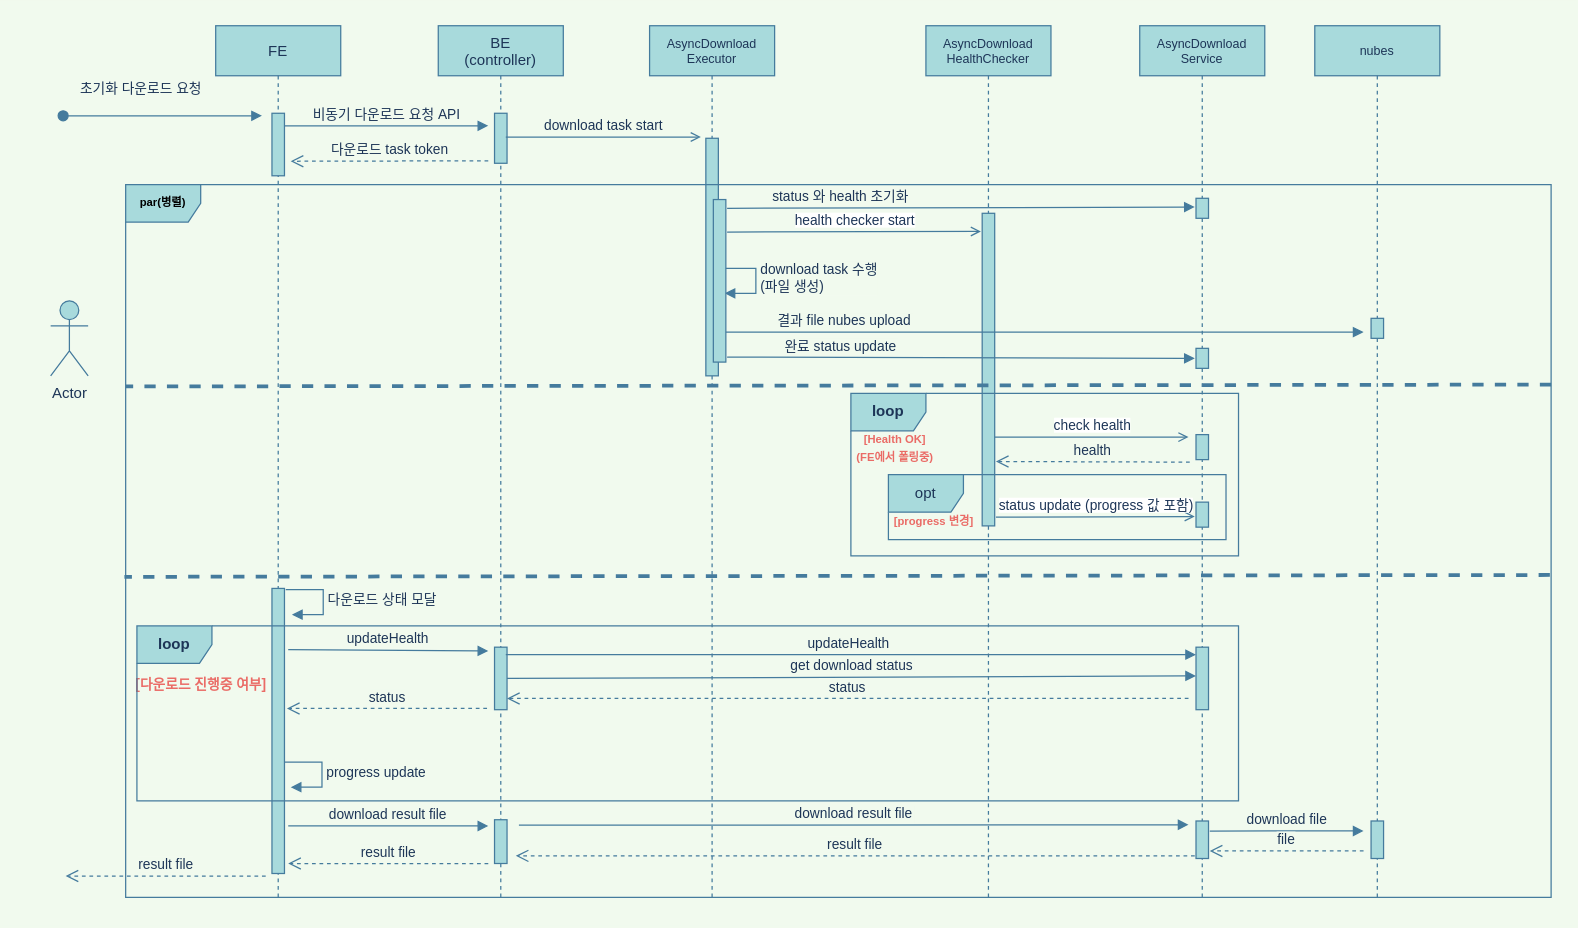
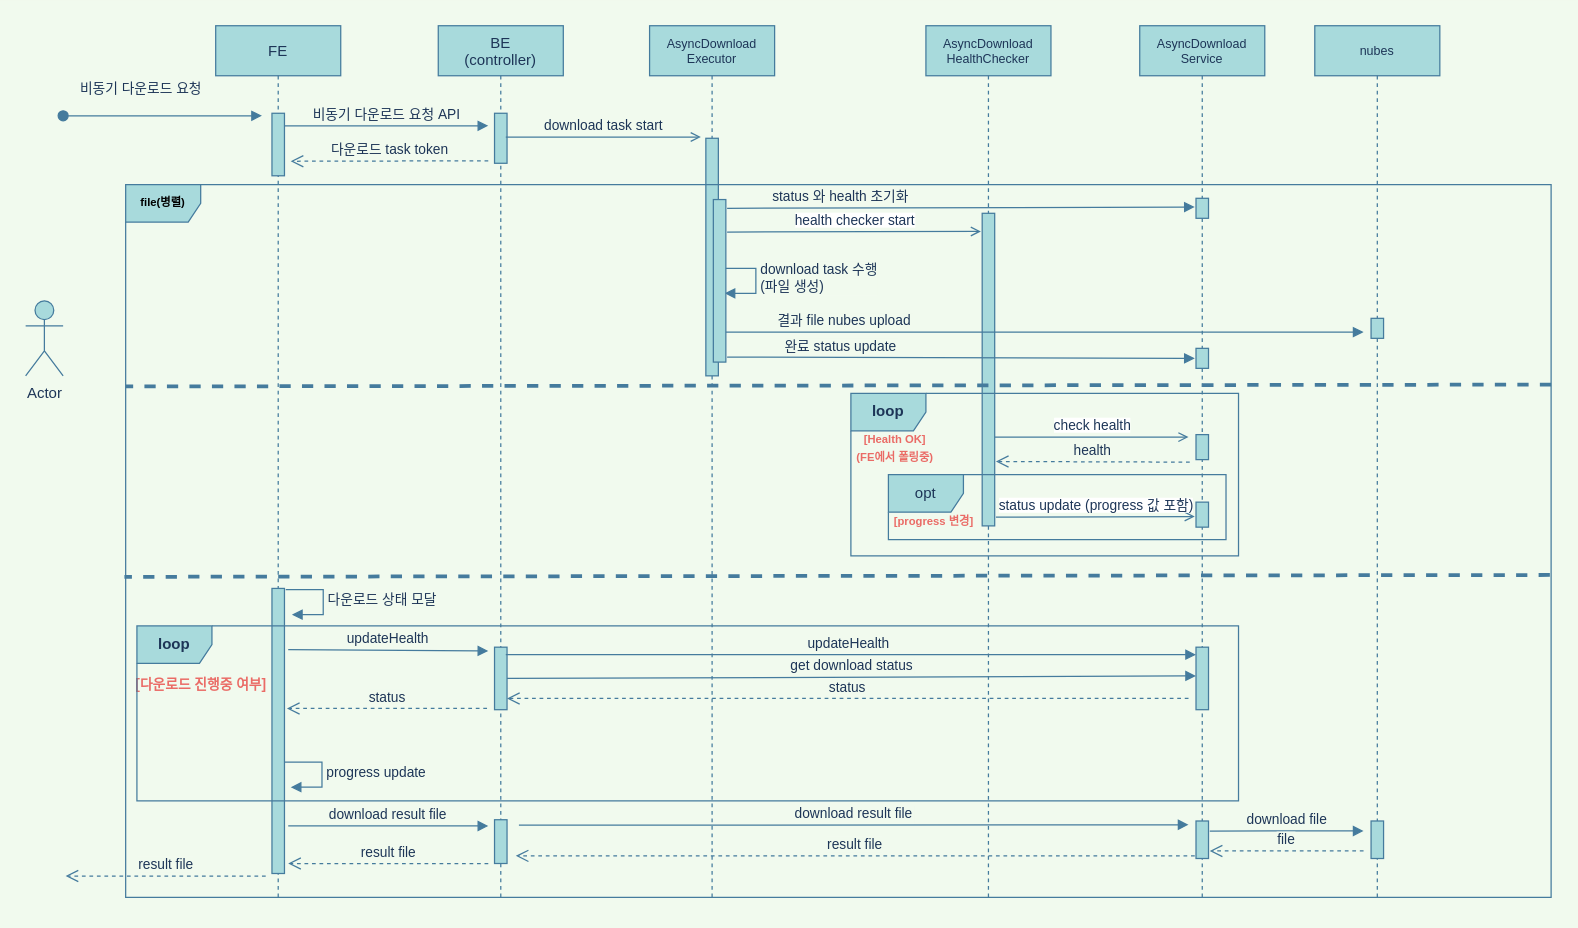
(141, 88) -> (141, 88)
(163, 203) -> (163, 203)
(69, 338) -> (44, 338)
